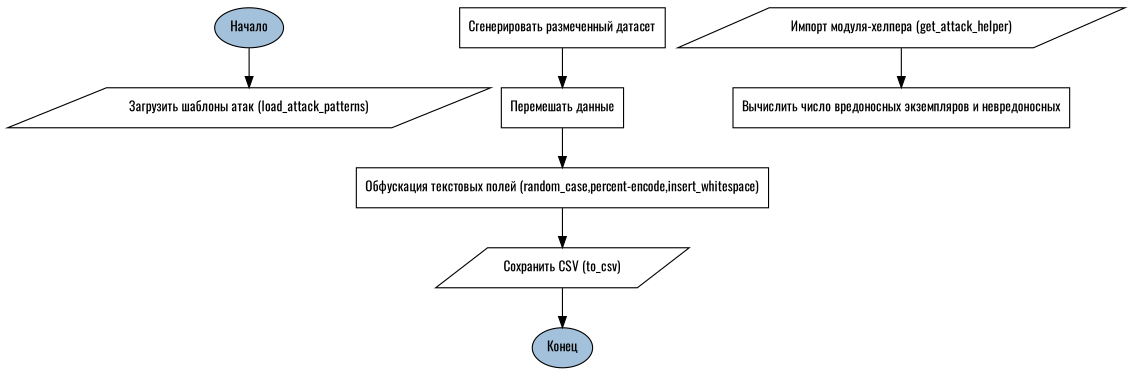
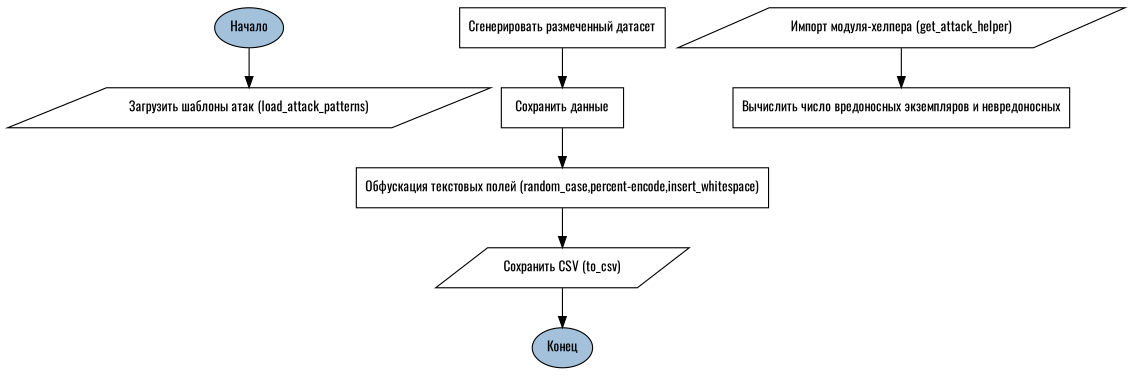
(562, 108) -> (562, 108)
